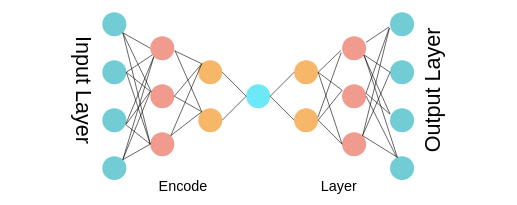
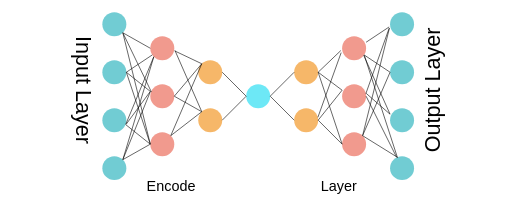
(183, 186) -> (171, 186)
